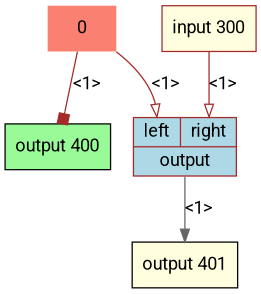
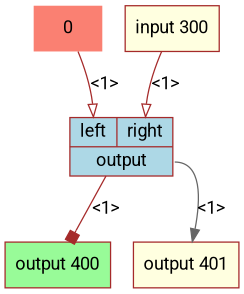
(71, 81) -> (91, 203)
(58, 147) -> (58, 265)
(185, 265) -> (186, 265)
